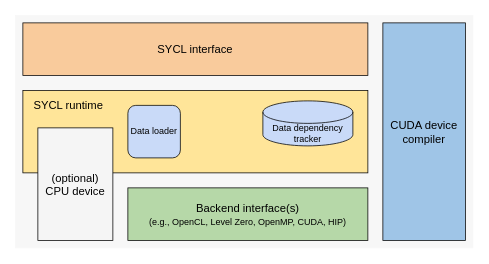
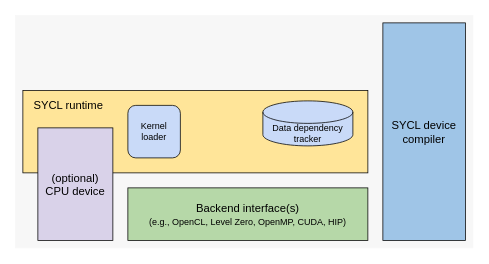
(195, 49) -> none
(154, 132) -> (154, 132)
(424, 132) -> (424, 132)
(75, 184) -> (75, 184)
